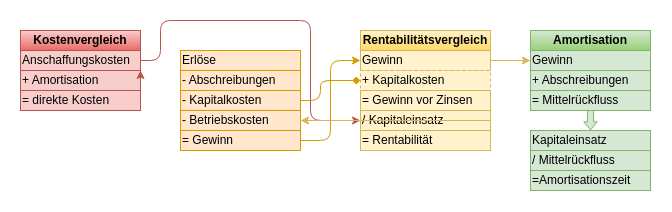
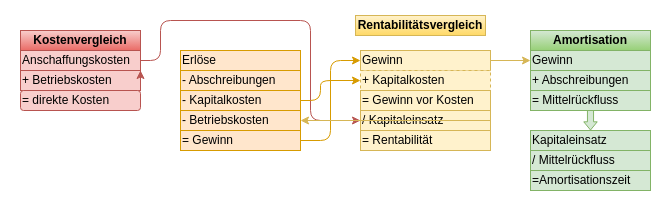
(426, 41) -> (421, 26)
(65, 81) -> (73, 81)
(352, 81) -> (352, 81)
(81, 101) -> (81, 101)
(419, 101) -> (420, 101)
